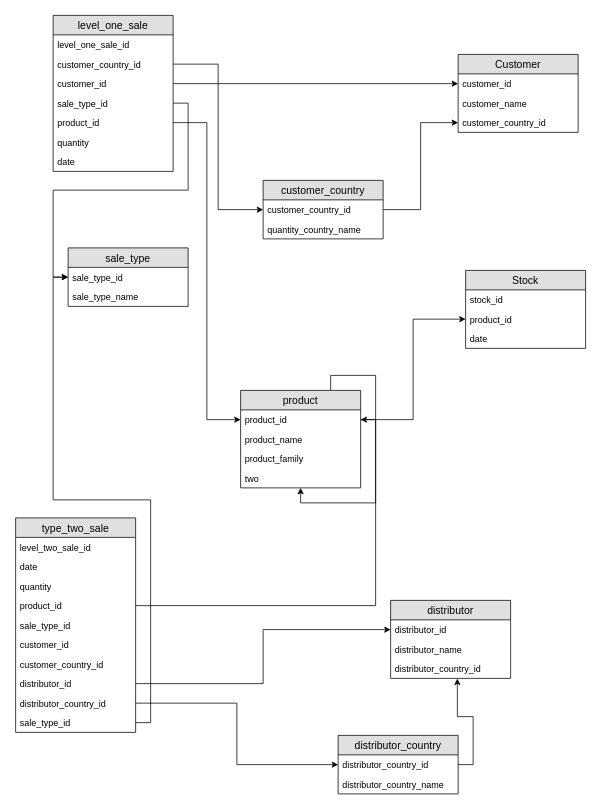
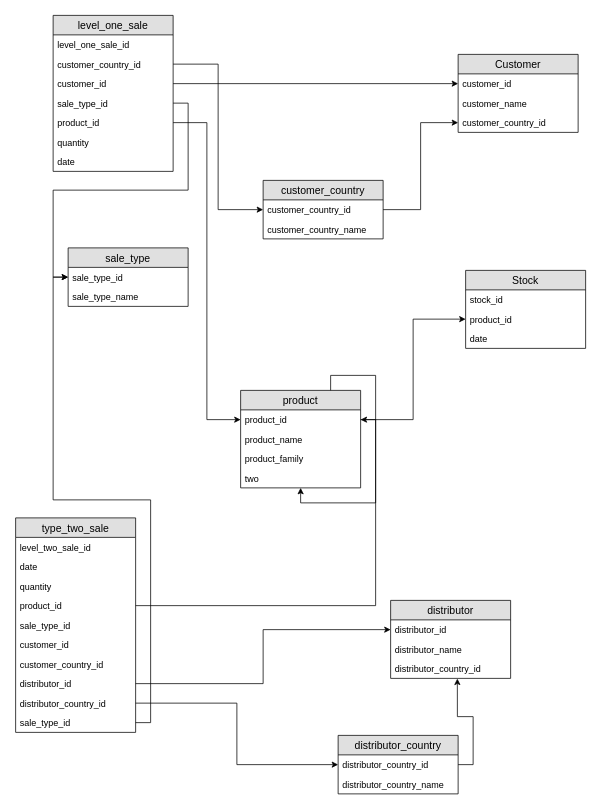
(319, 230) -> (320, 230)
